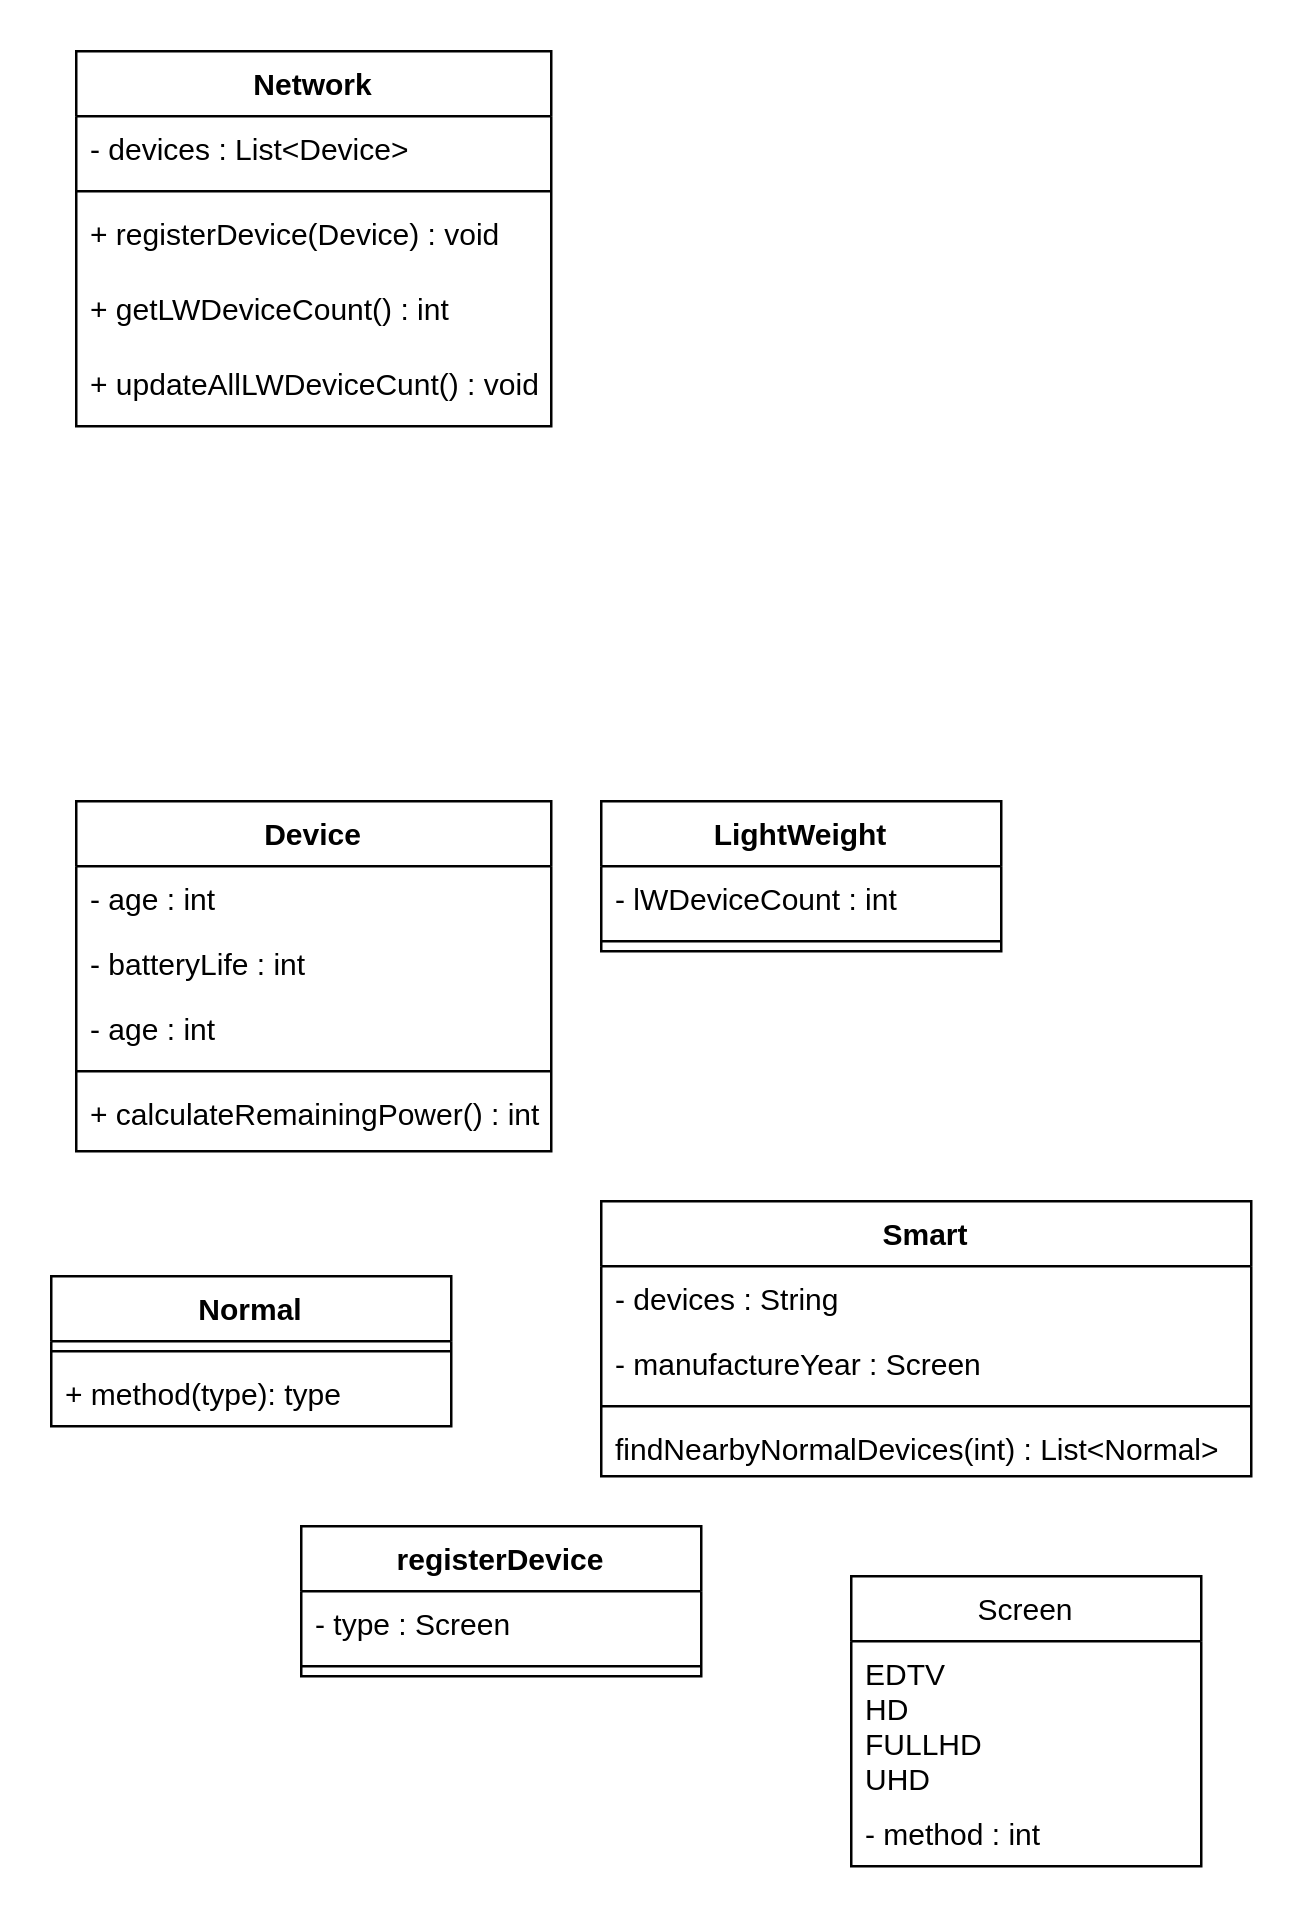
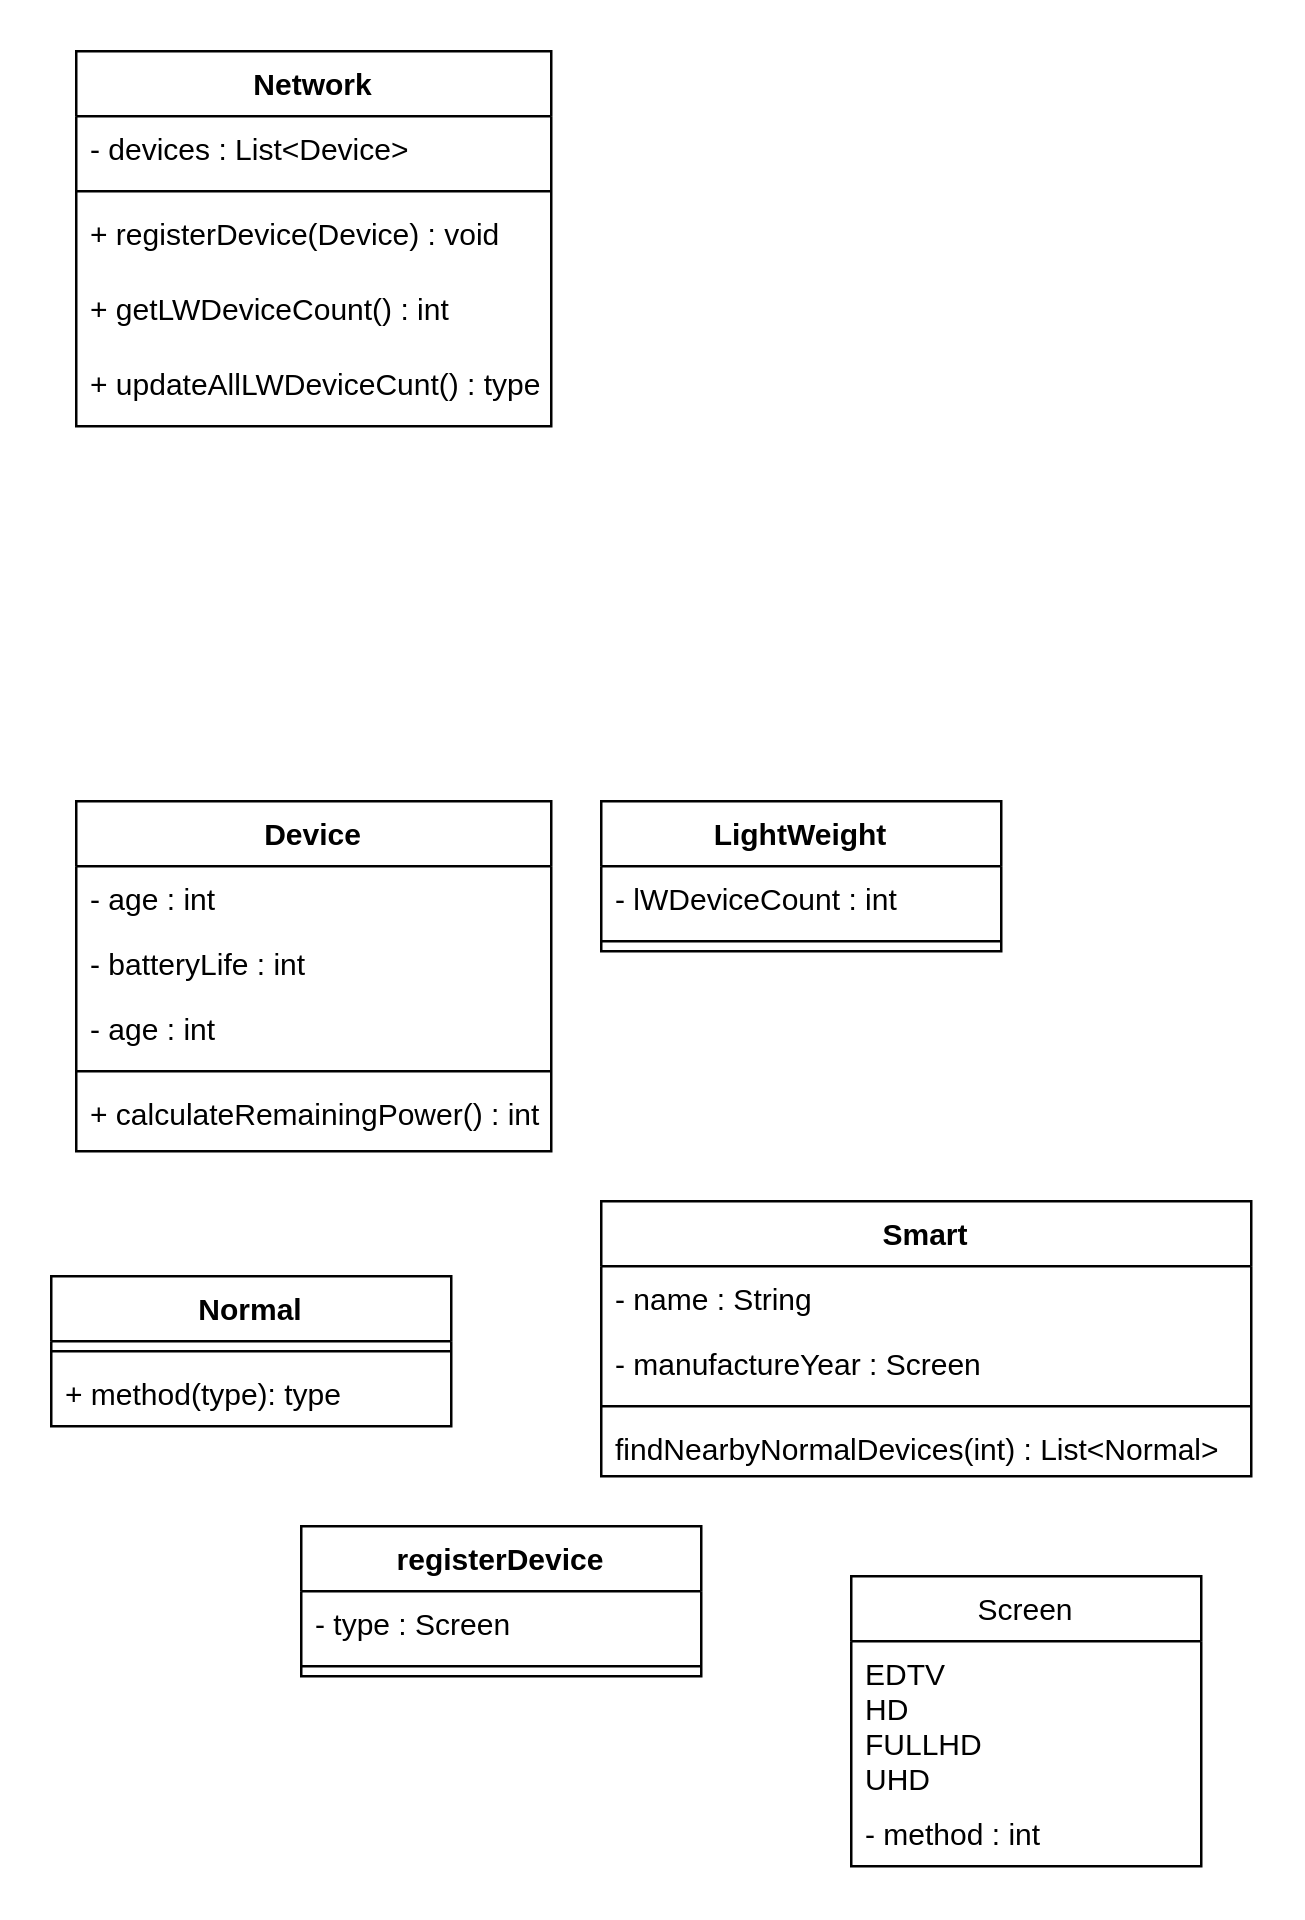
(328, 385) -> (332, 385)
(743, 1300) -> (722, 1300)
